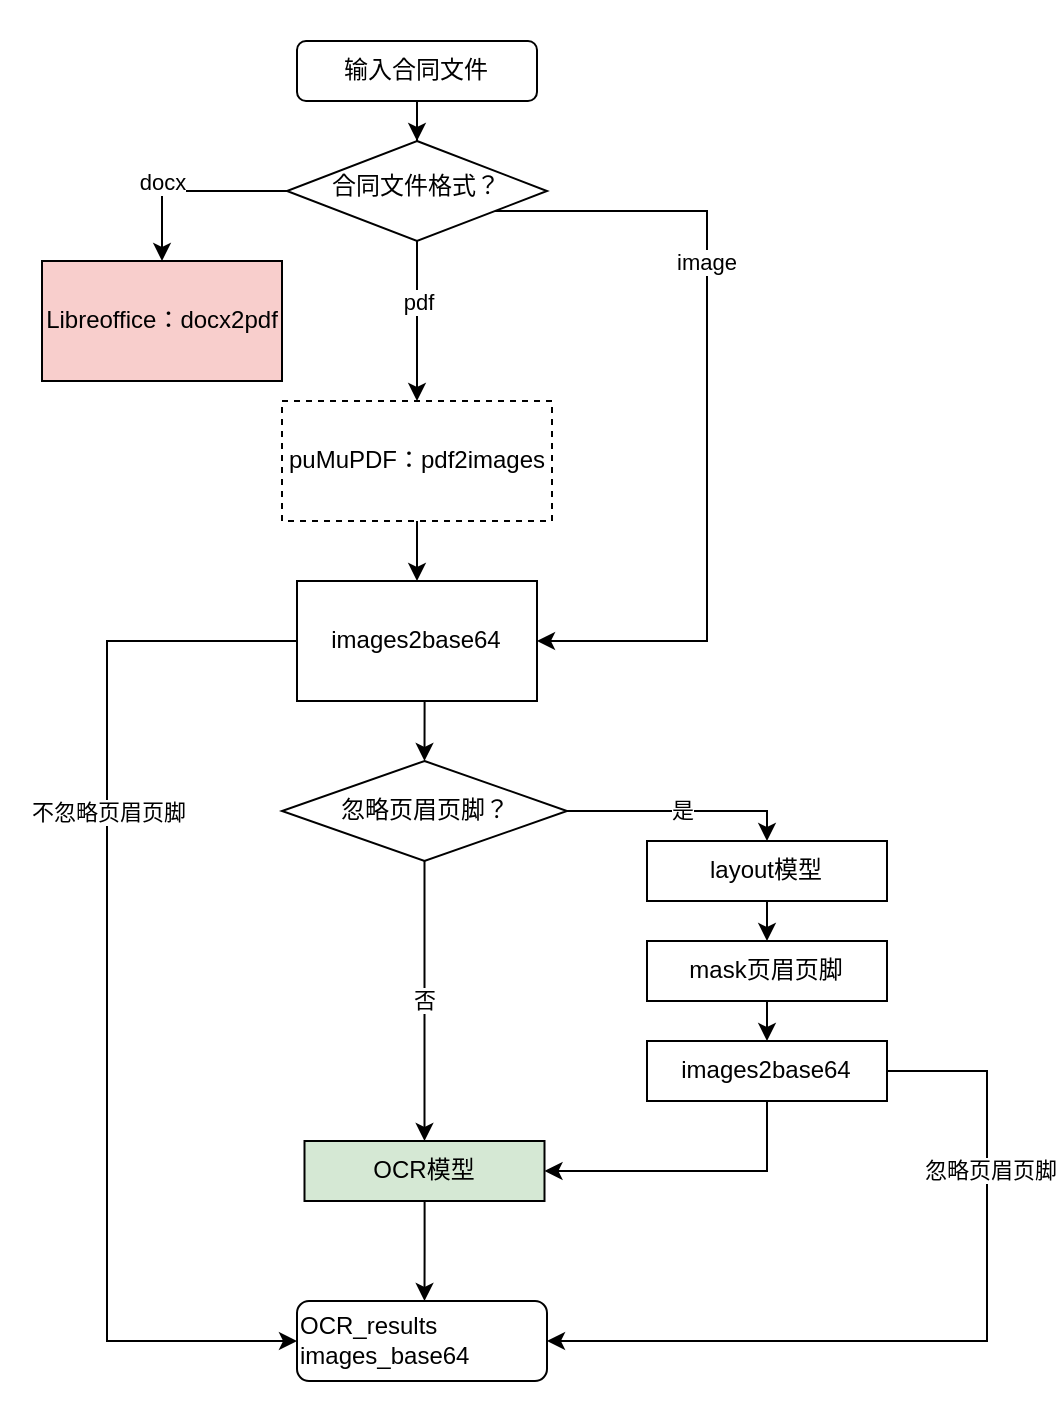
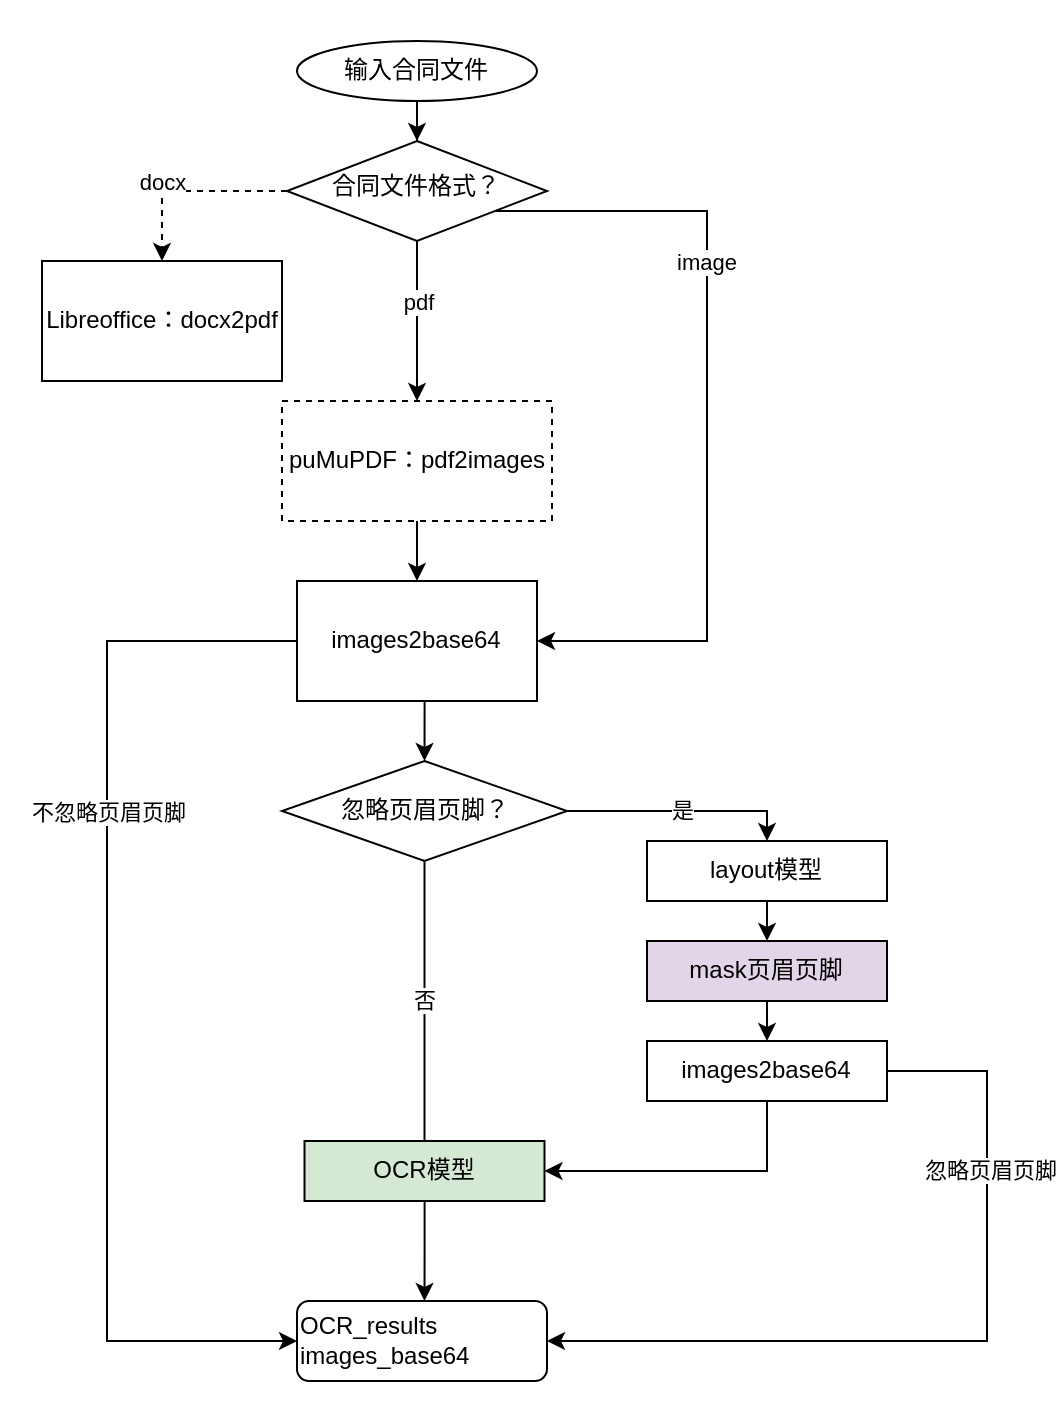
(417, 71) -> (417, 71)
(237, 191) -> (237, 191)
(162, 321) -> (162, 321)
(767, 971) -> (767, 971)
(425, 1126) -> (425, 1131)
